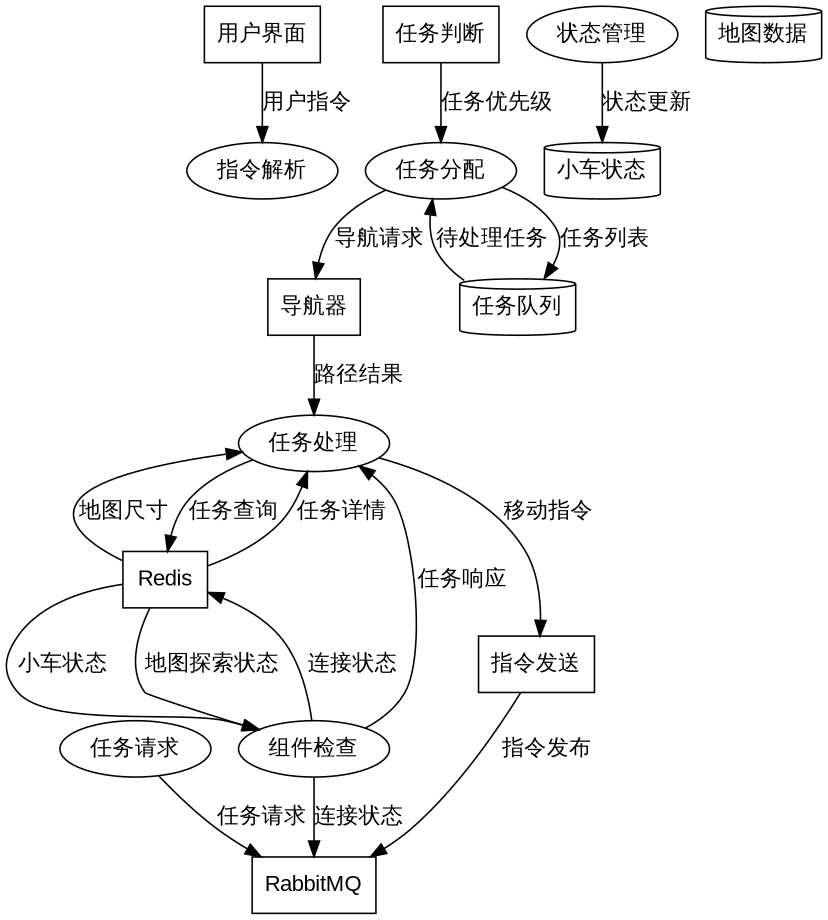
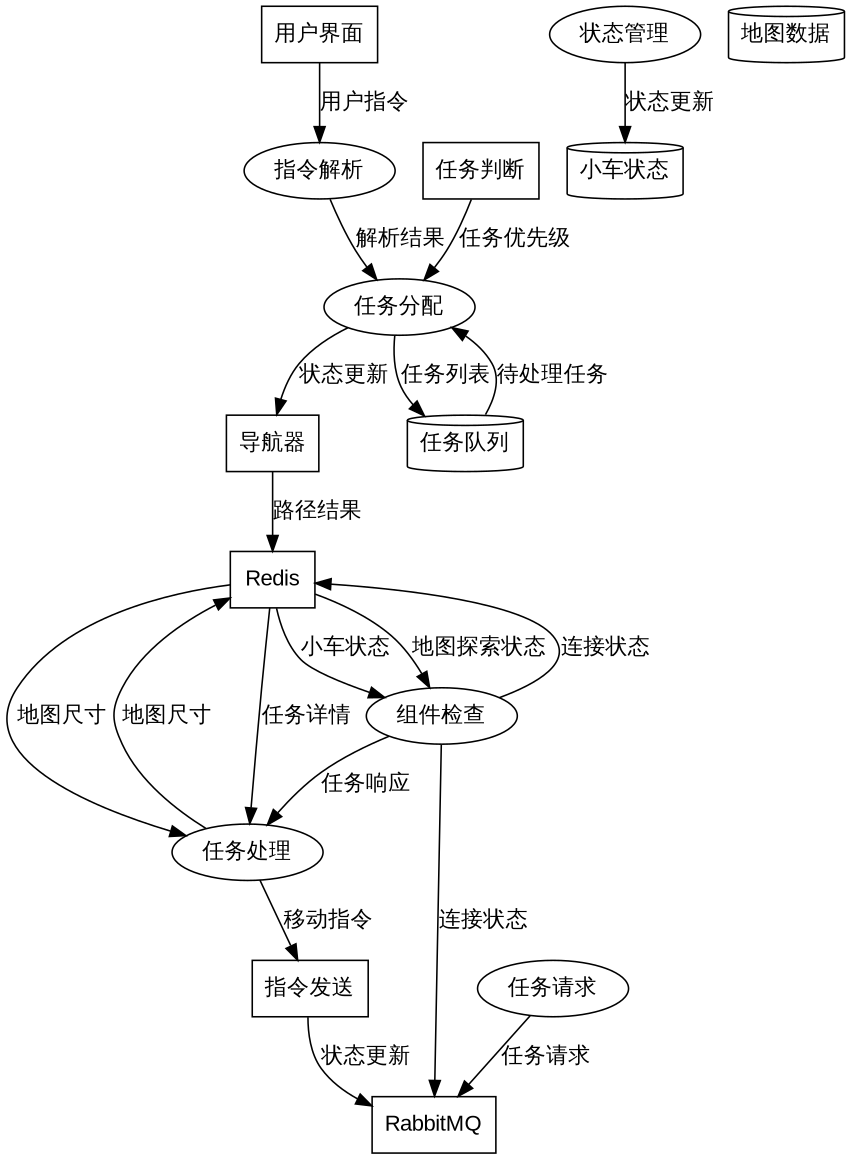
none -> (346, 234)
(380, 239) -> (345, 375)
(314, 367) -> (273, 504)
(234, 512) -> (168, 716)
(547, 749) -> (367, 1057)
